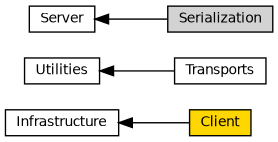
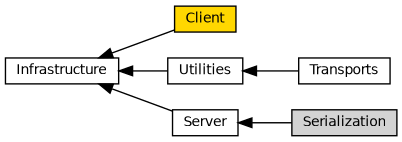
none -> (150, 71)
none -> (142, 100)
